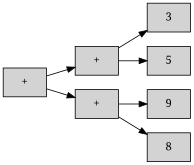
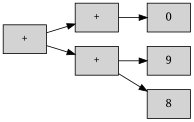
(169, 18) -> none
(169, 61) -> (169, 18)
